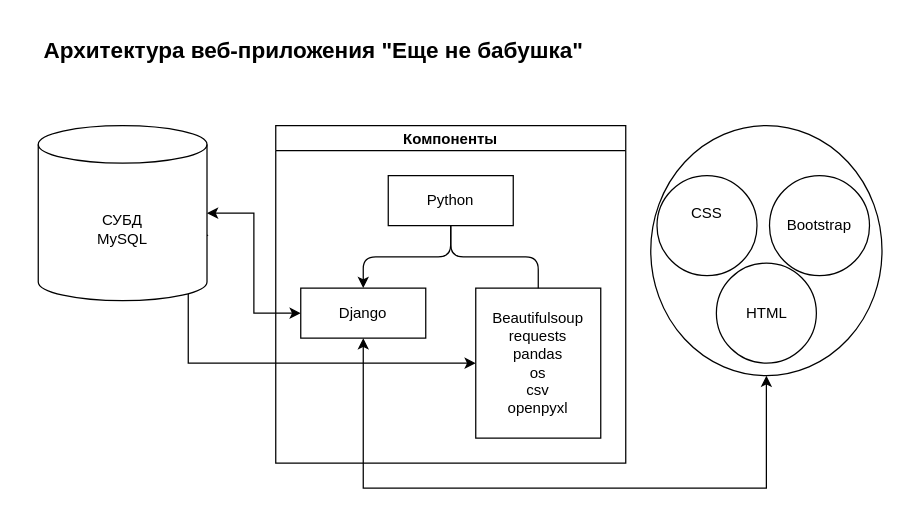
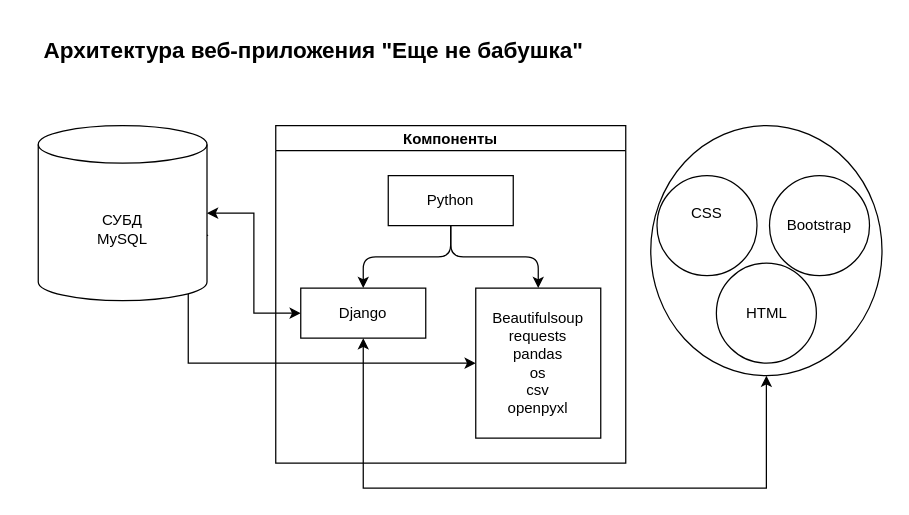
(538, 281) -> (538, 278)
